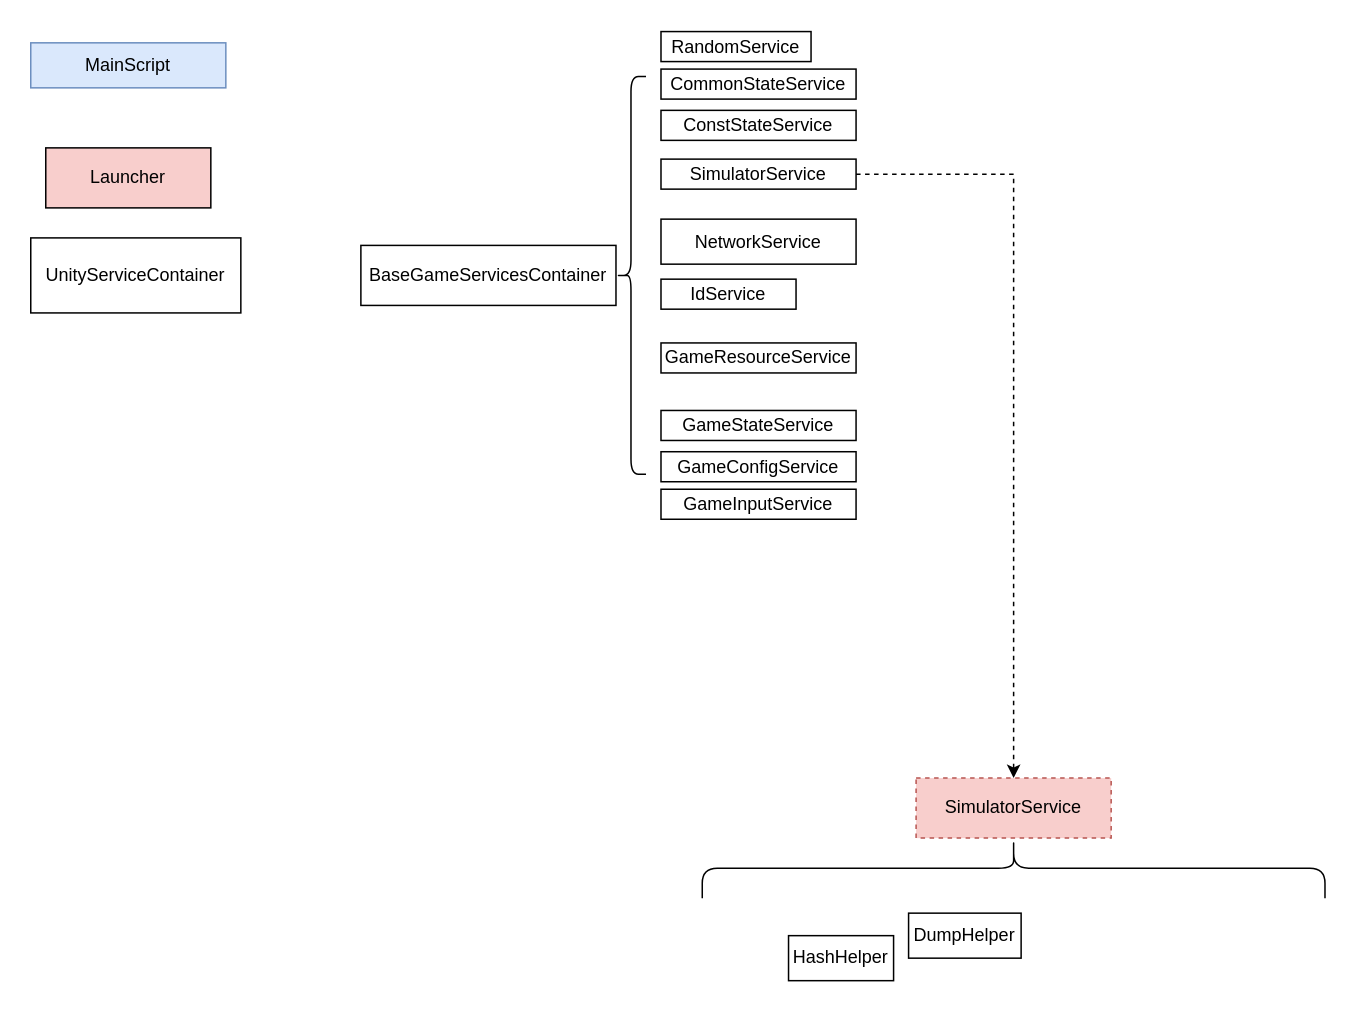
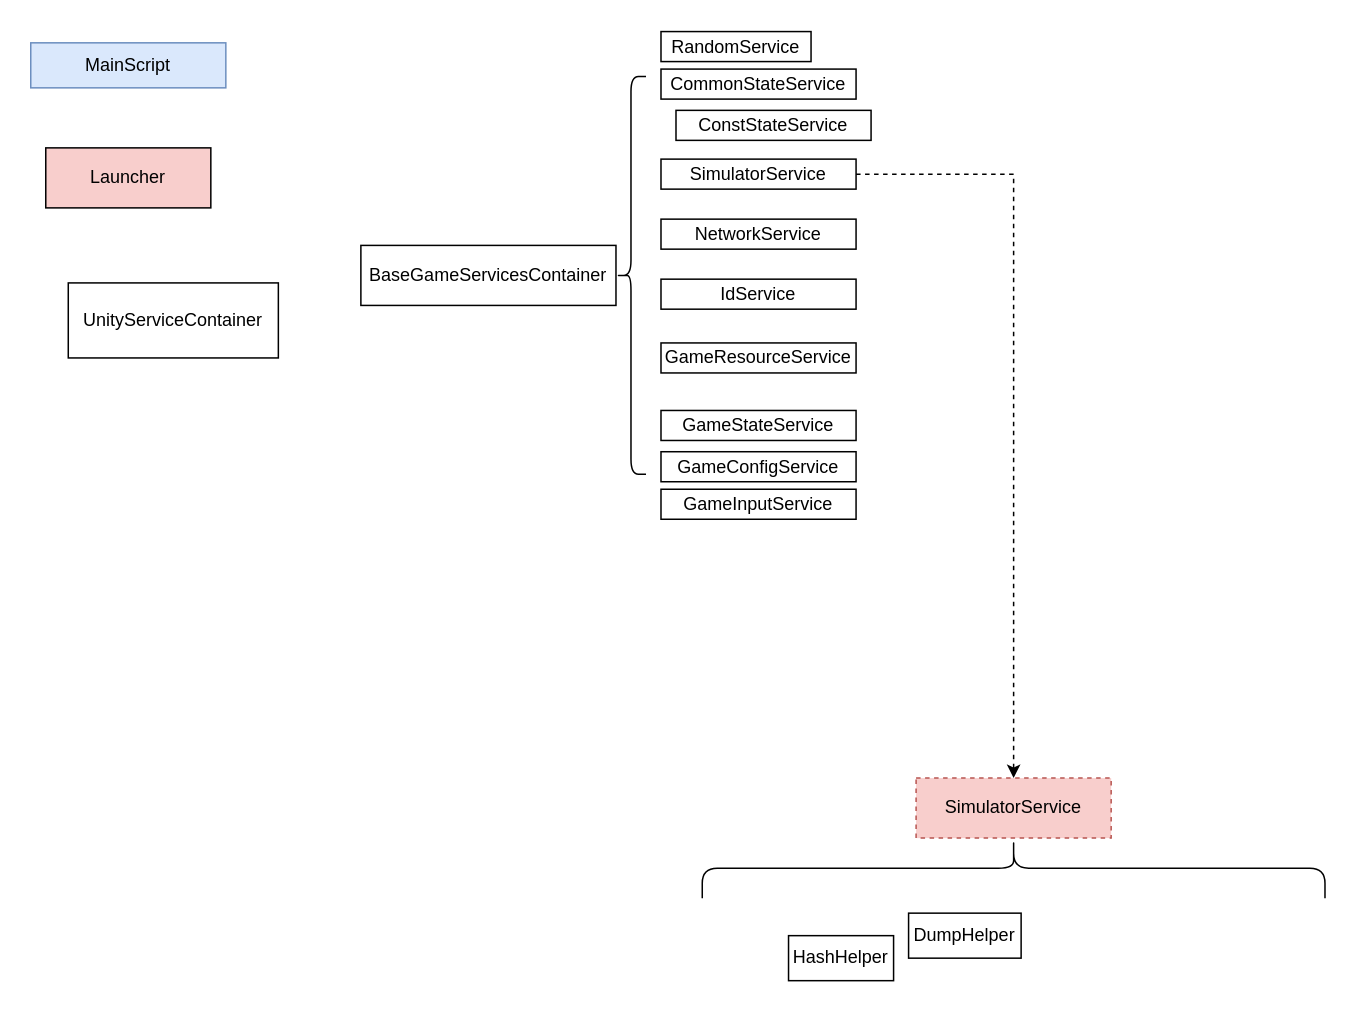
(758, 125) -> (773, 125)
(758, 242) -> (758, 234)
(136, 275) -> (173, 320)
(728, 294) -> (758, 294)
